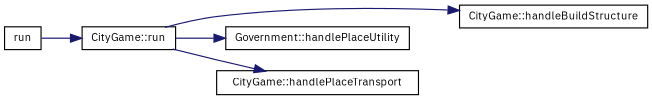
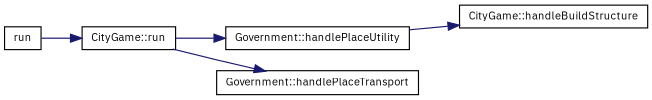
(306, 10) -> (429, 28)
(318, 83) -> (318, 83)
